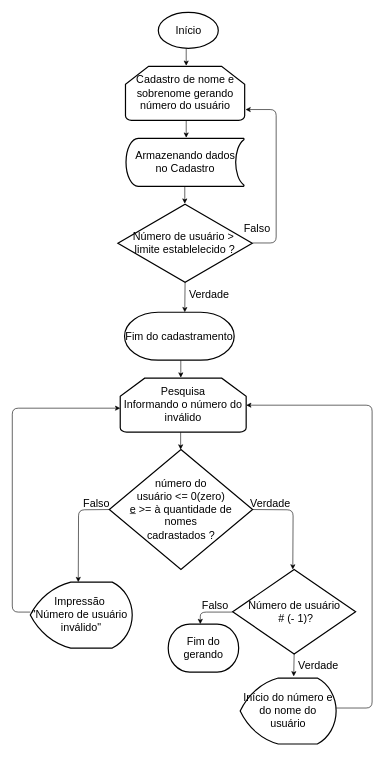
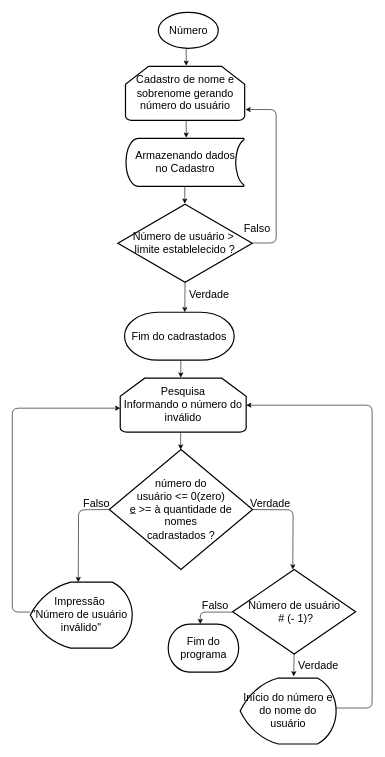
(189, 30) -> (189, 30)
(179, 336) -> (179, 336)
(204, 648) -> (204, 648)
